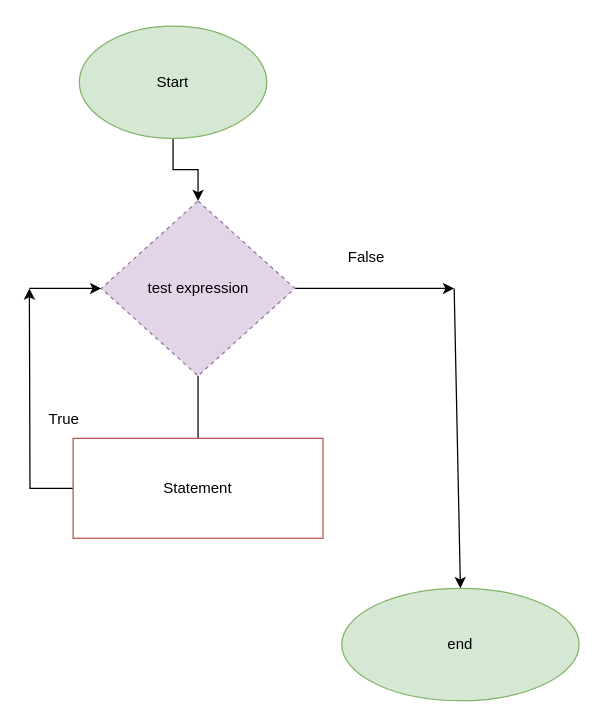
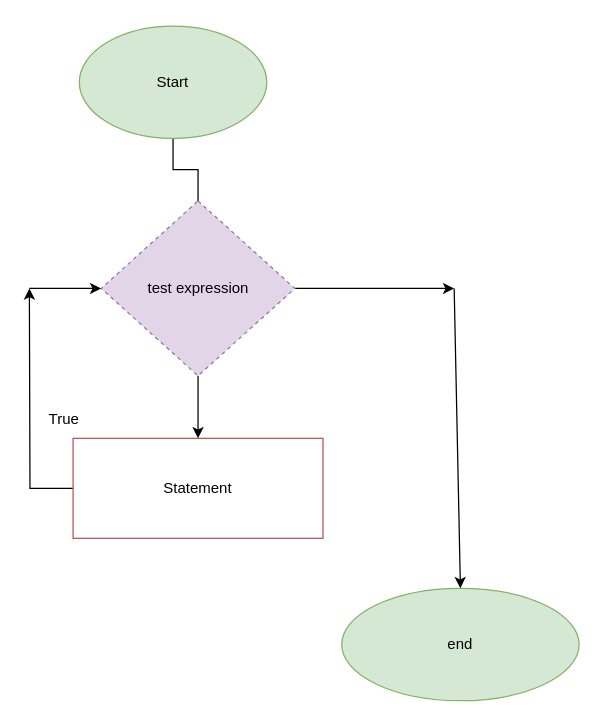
(198, 191) -> (198, 194)
(367, 257) -> none
(198, 431) -> (198, 428)
